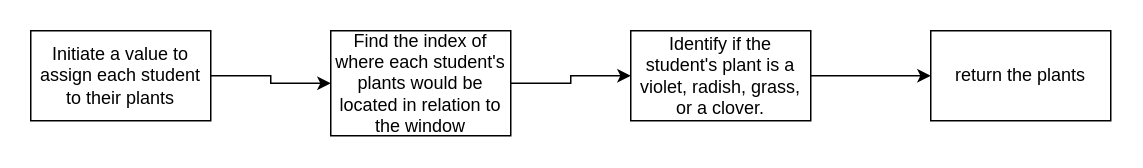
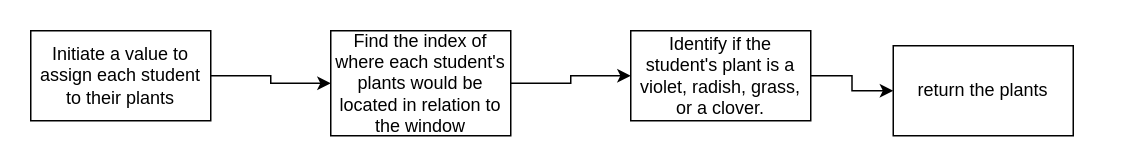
(1021, 76) -> (983, 91)
